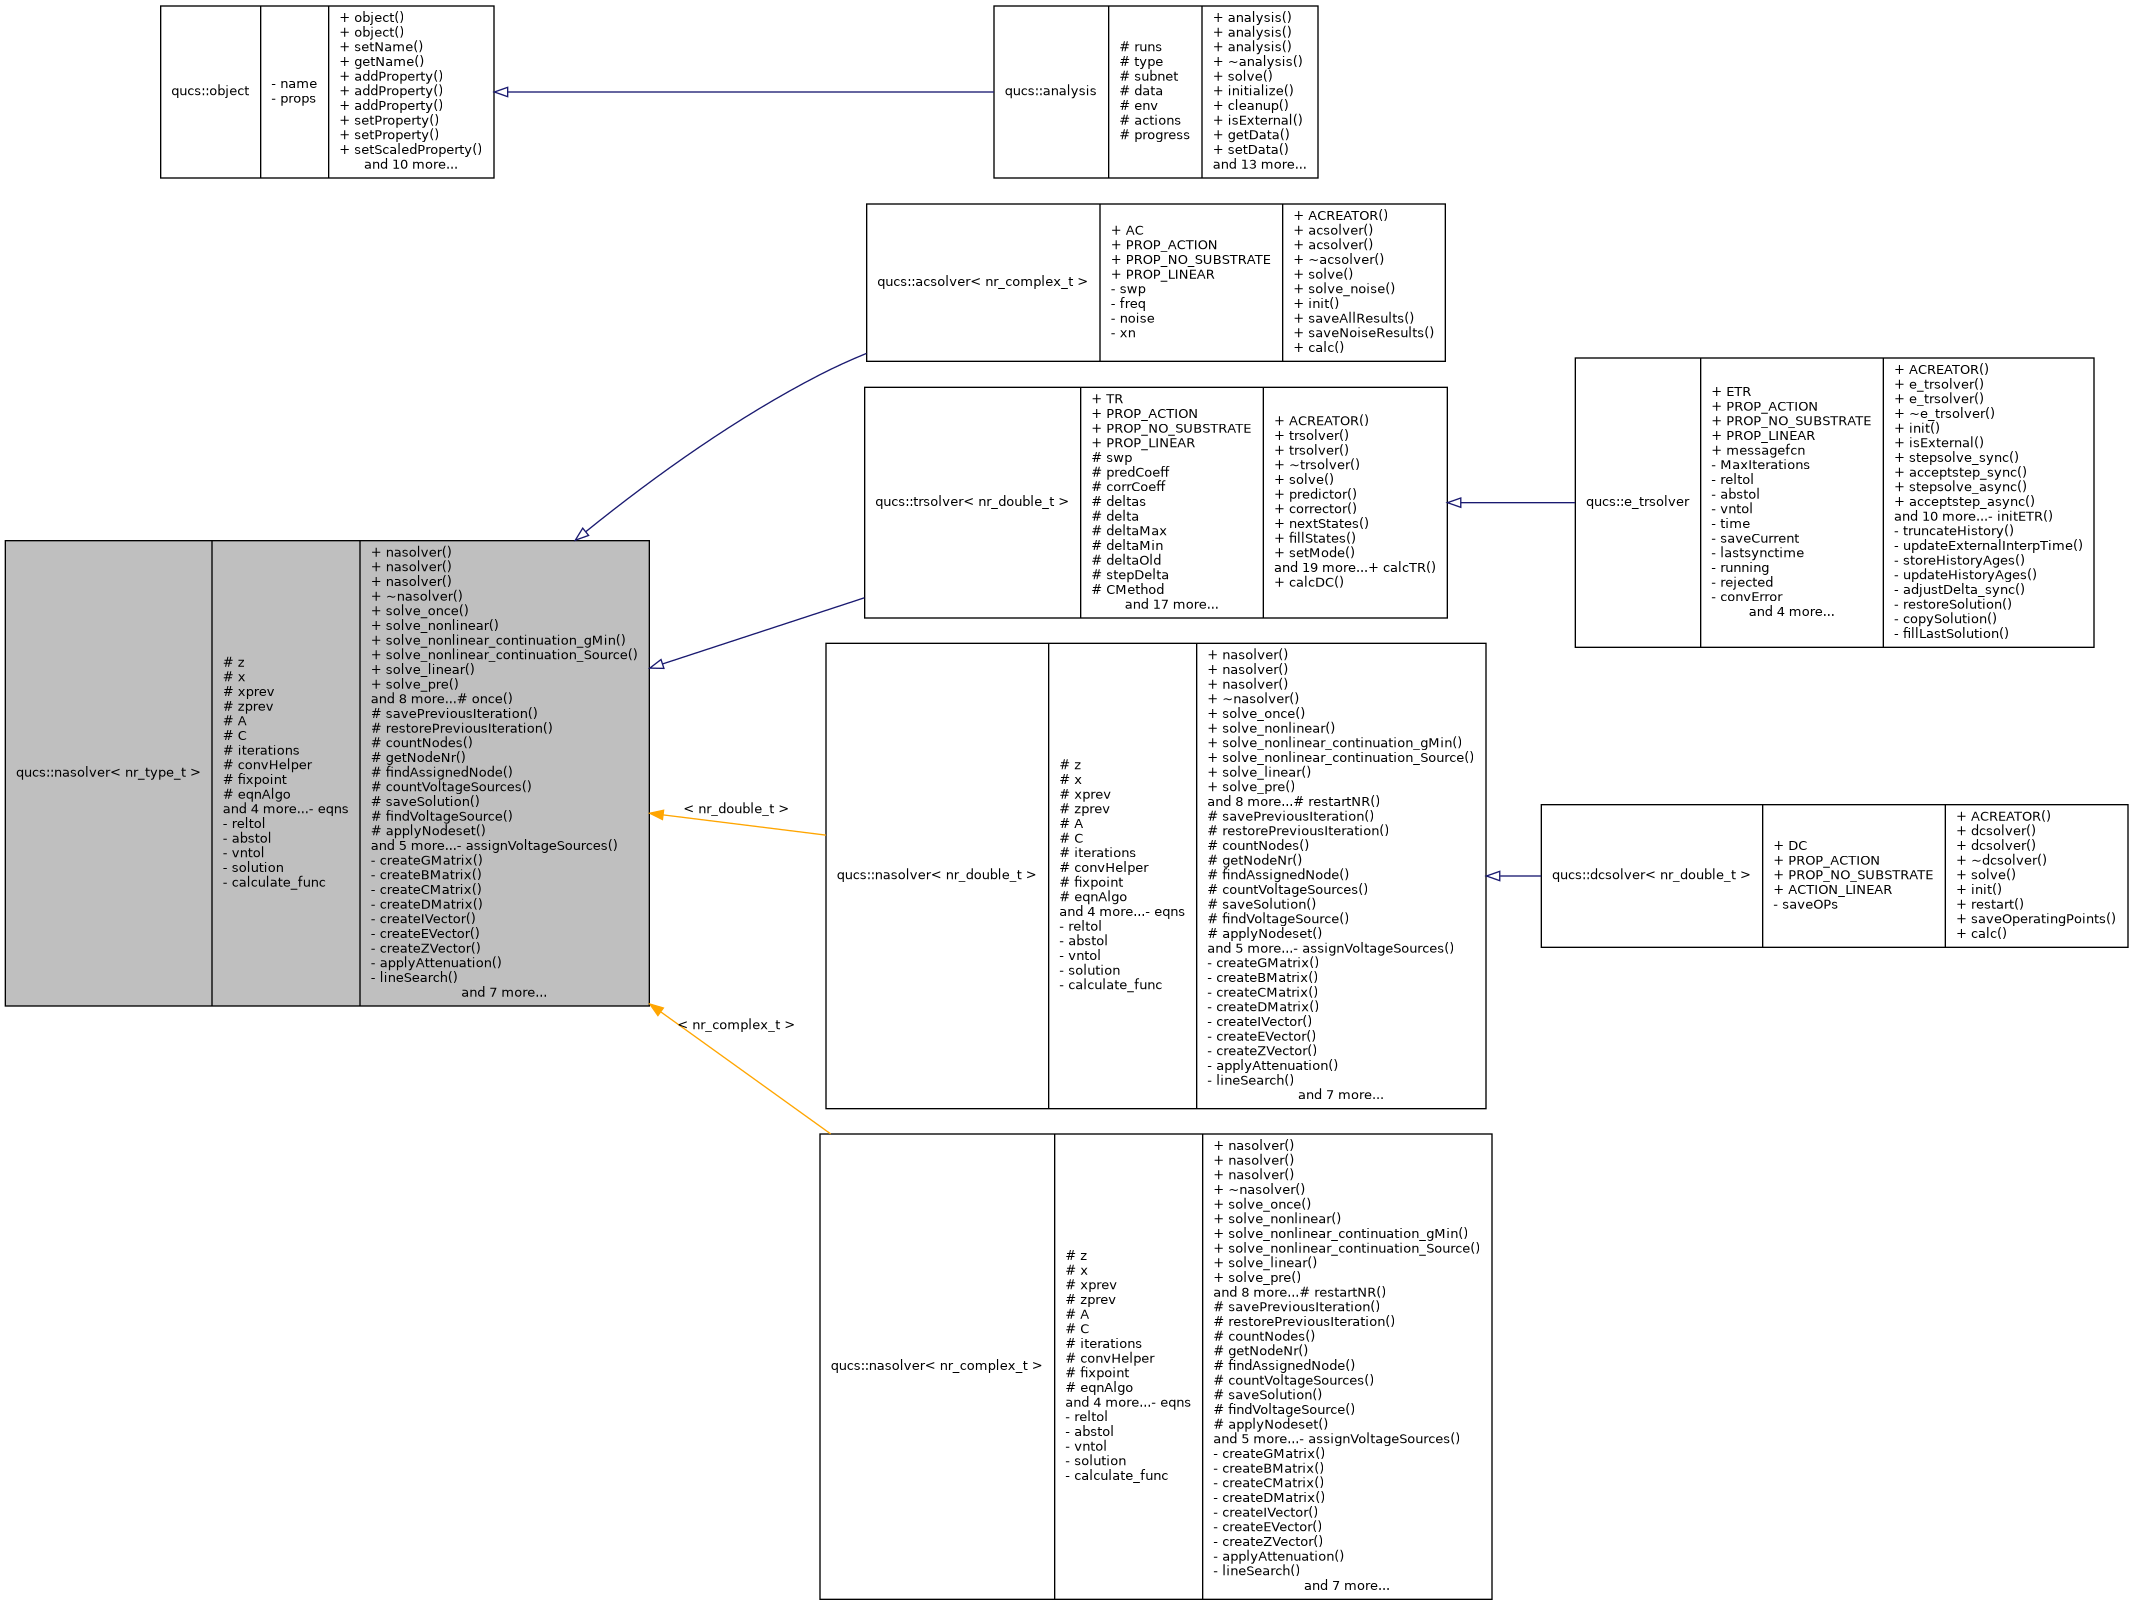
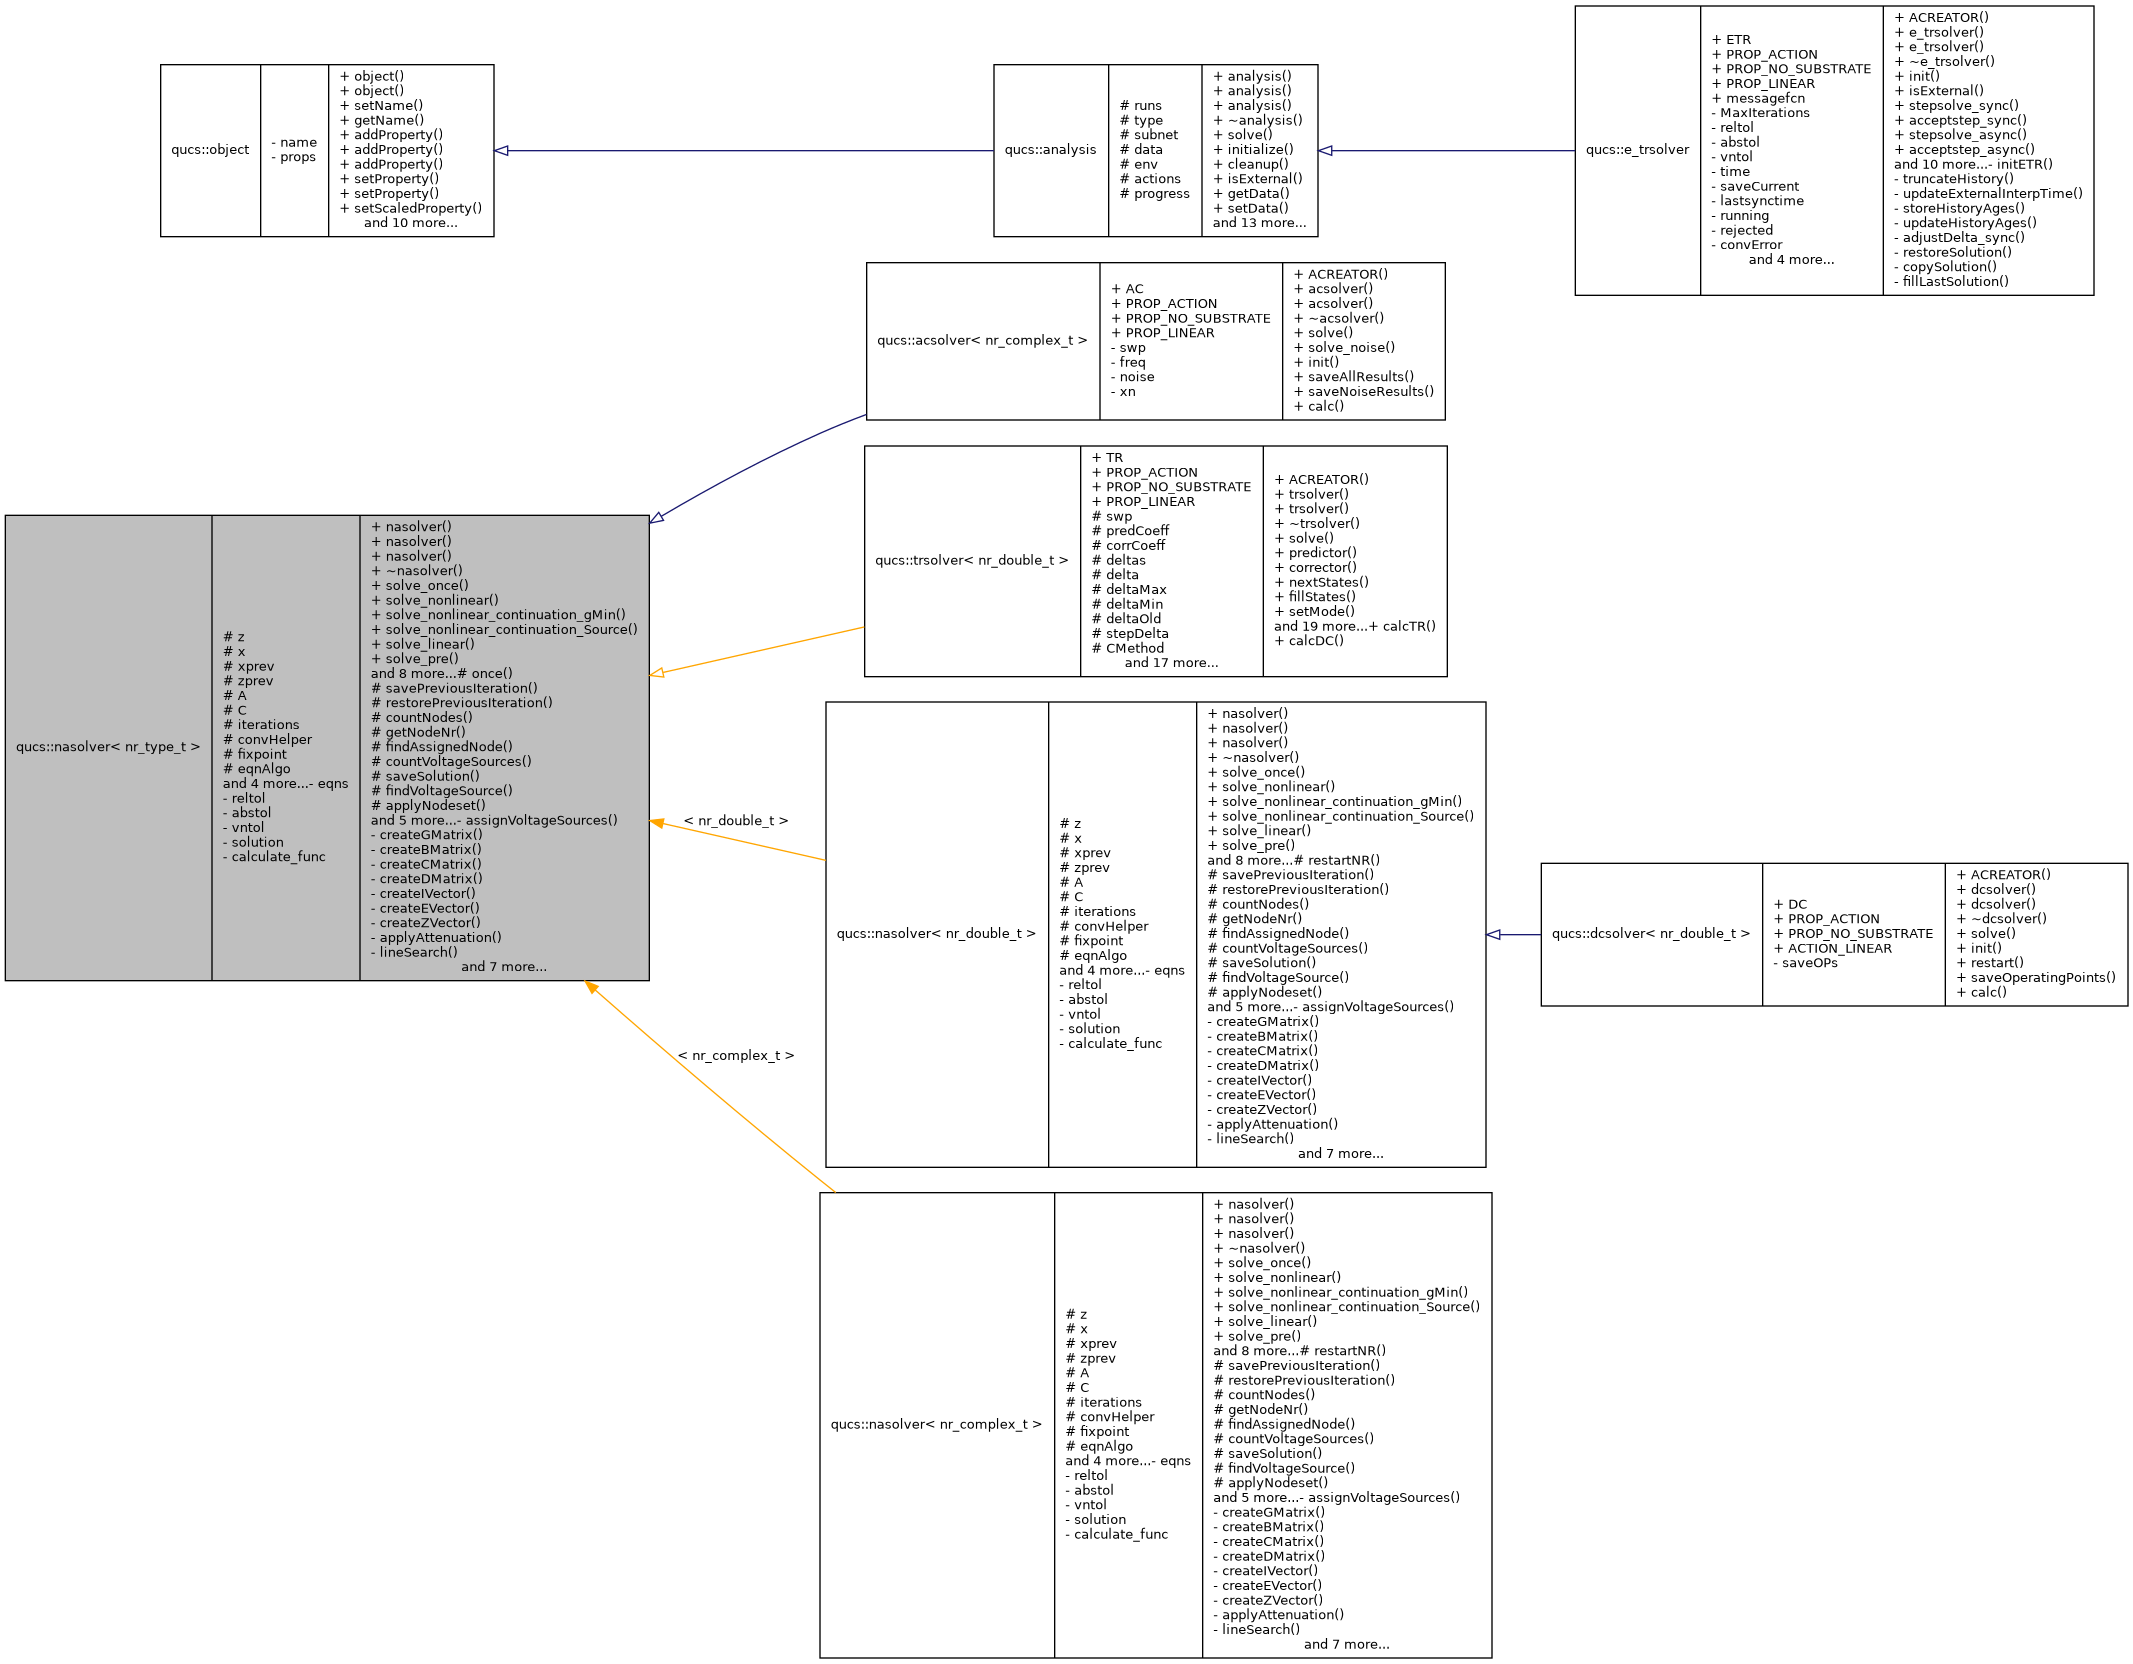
(1518, 503) -> (1454, 151)
(764, 631) -> (764, 650)
